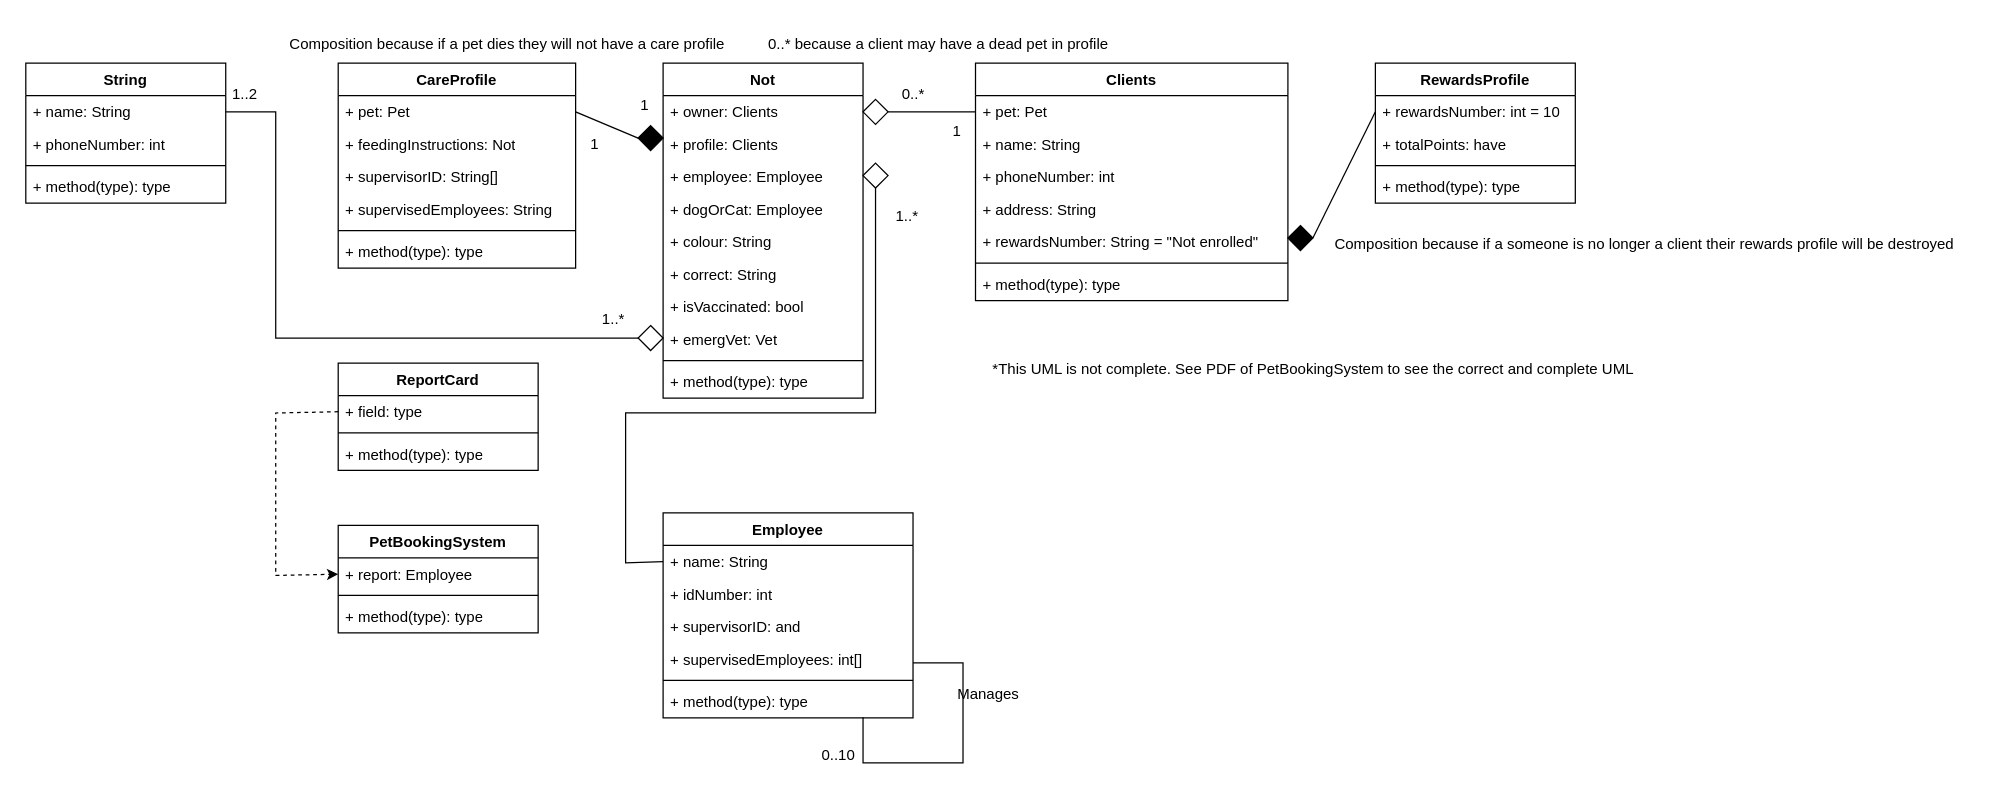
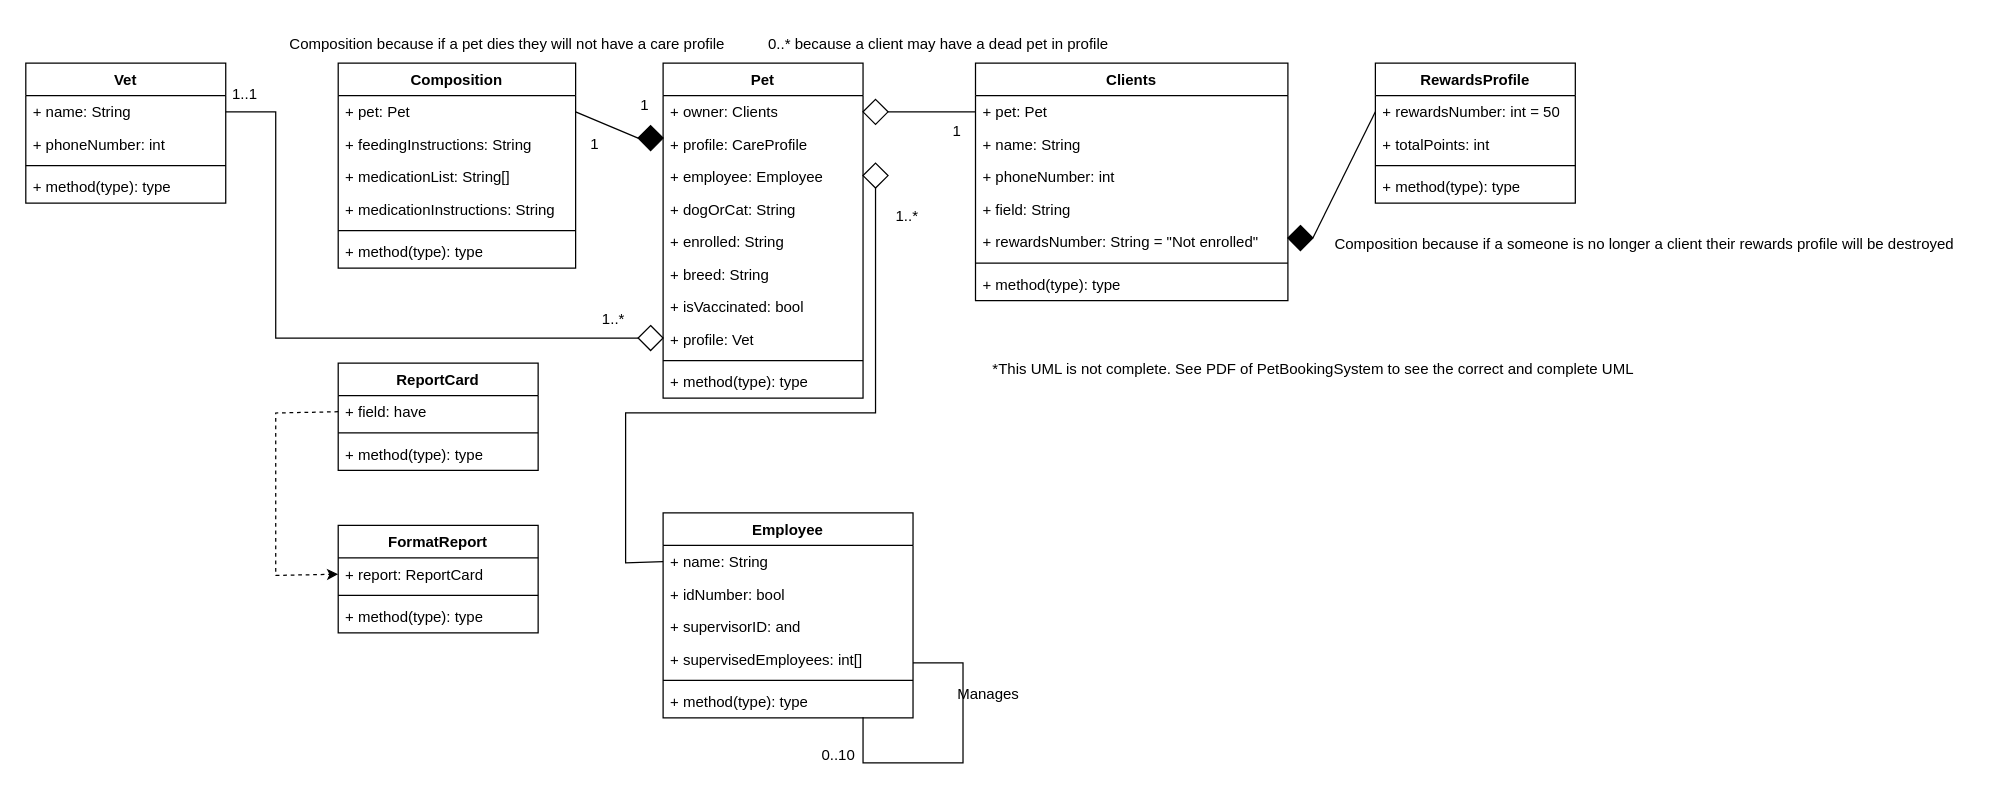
(126, 81) -> (126, 81)
(457, 81) -> (457, 81)
(763, 81) -> (763, 81)
(245, 94) -> (245, 94)
(913, 94) -> none
(1476, 113) -> (1476, 113)
(445, 146) -> (456, 146)
(733, 146) -> (749, 146)
(1453, 146) -> (1447, 146)
(437, 178) -> (441, 178)
(456, 211) -> (458, 220)
(747, 211) -> (738, 211)
(1047, 211) -> (1034, 211)
(728, 243) -> (735, 243)
(734, 276) -> (726, 276)
(728, 341) -> (720, 341)
(390, 413) -> (390, 413)
(438, 543) -> (438, 543)
(413, 576) -> (424, 576)
(724, 596) -> (728, 596)
